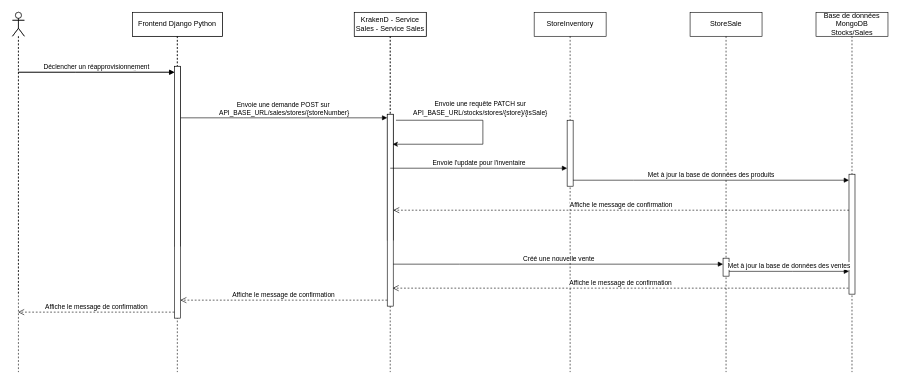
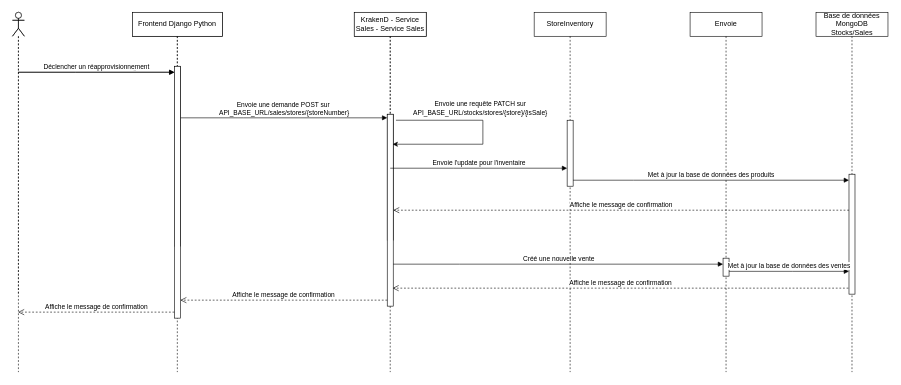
(726, 24) -> (726, 24)
